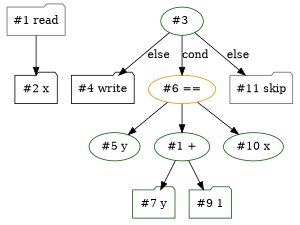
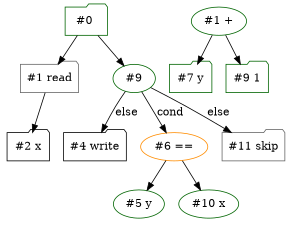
none -> (86, 21)
(182, 21) -> (134, 78)
(182, 114) -> none
